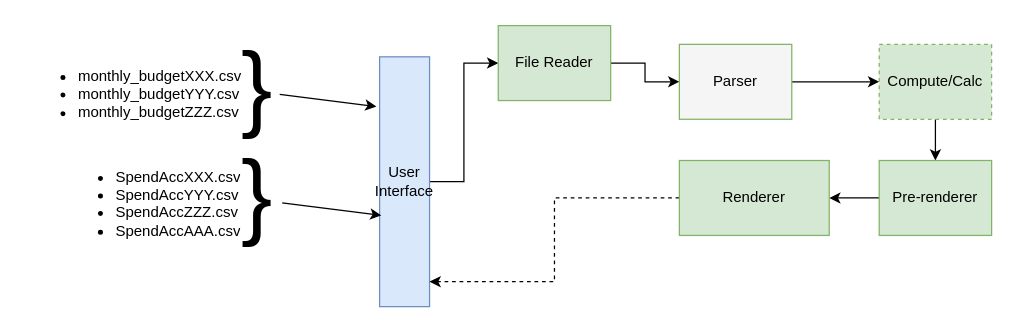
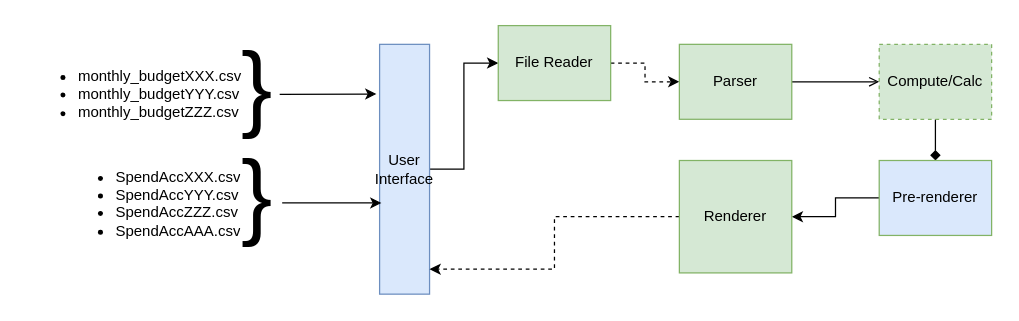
(645, 67) -> (645, 67)
(736, 82) -> (736, 82)
(869, 82) -> (871, 82)
(936, 150) -> (936, 149)
(404, 182) -> (404, 169)
(754, 198) -> (736, 217)
(936, 198) -> (936, 198)
